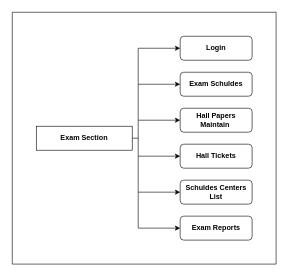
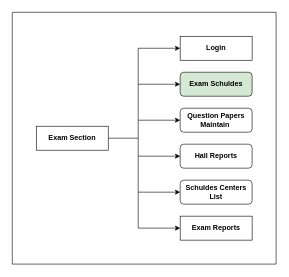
(216, 48) -> (216, 48)
(216, 84) -> (216, 84)
(216, 120) -> (216, 120)
(84, 138) -> (72, 138)
(216, 156) -> (216, 156)
(216, 228) -> (216, 228)
